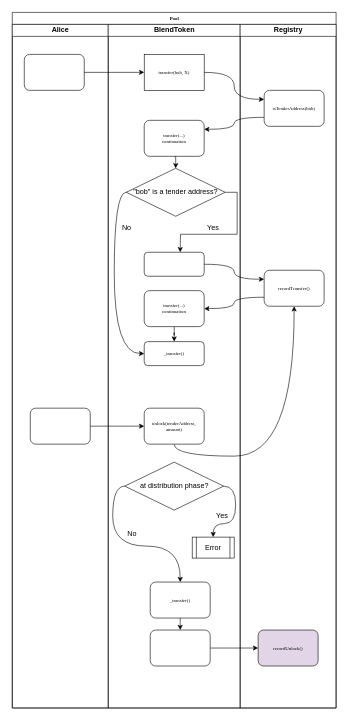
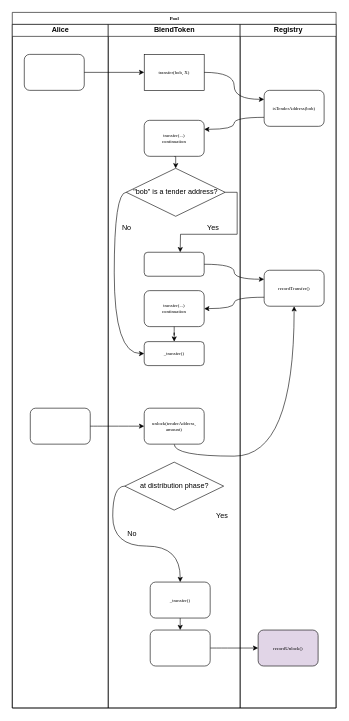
(234, 517) -> none
(213, 548) -> none
